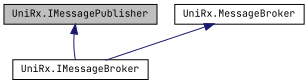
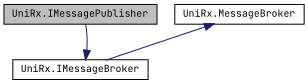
(74, 47) -> (87, 37)
